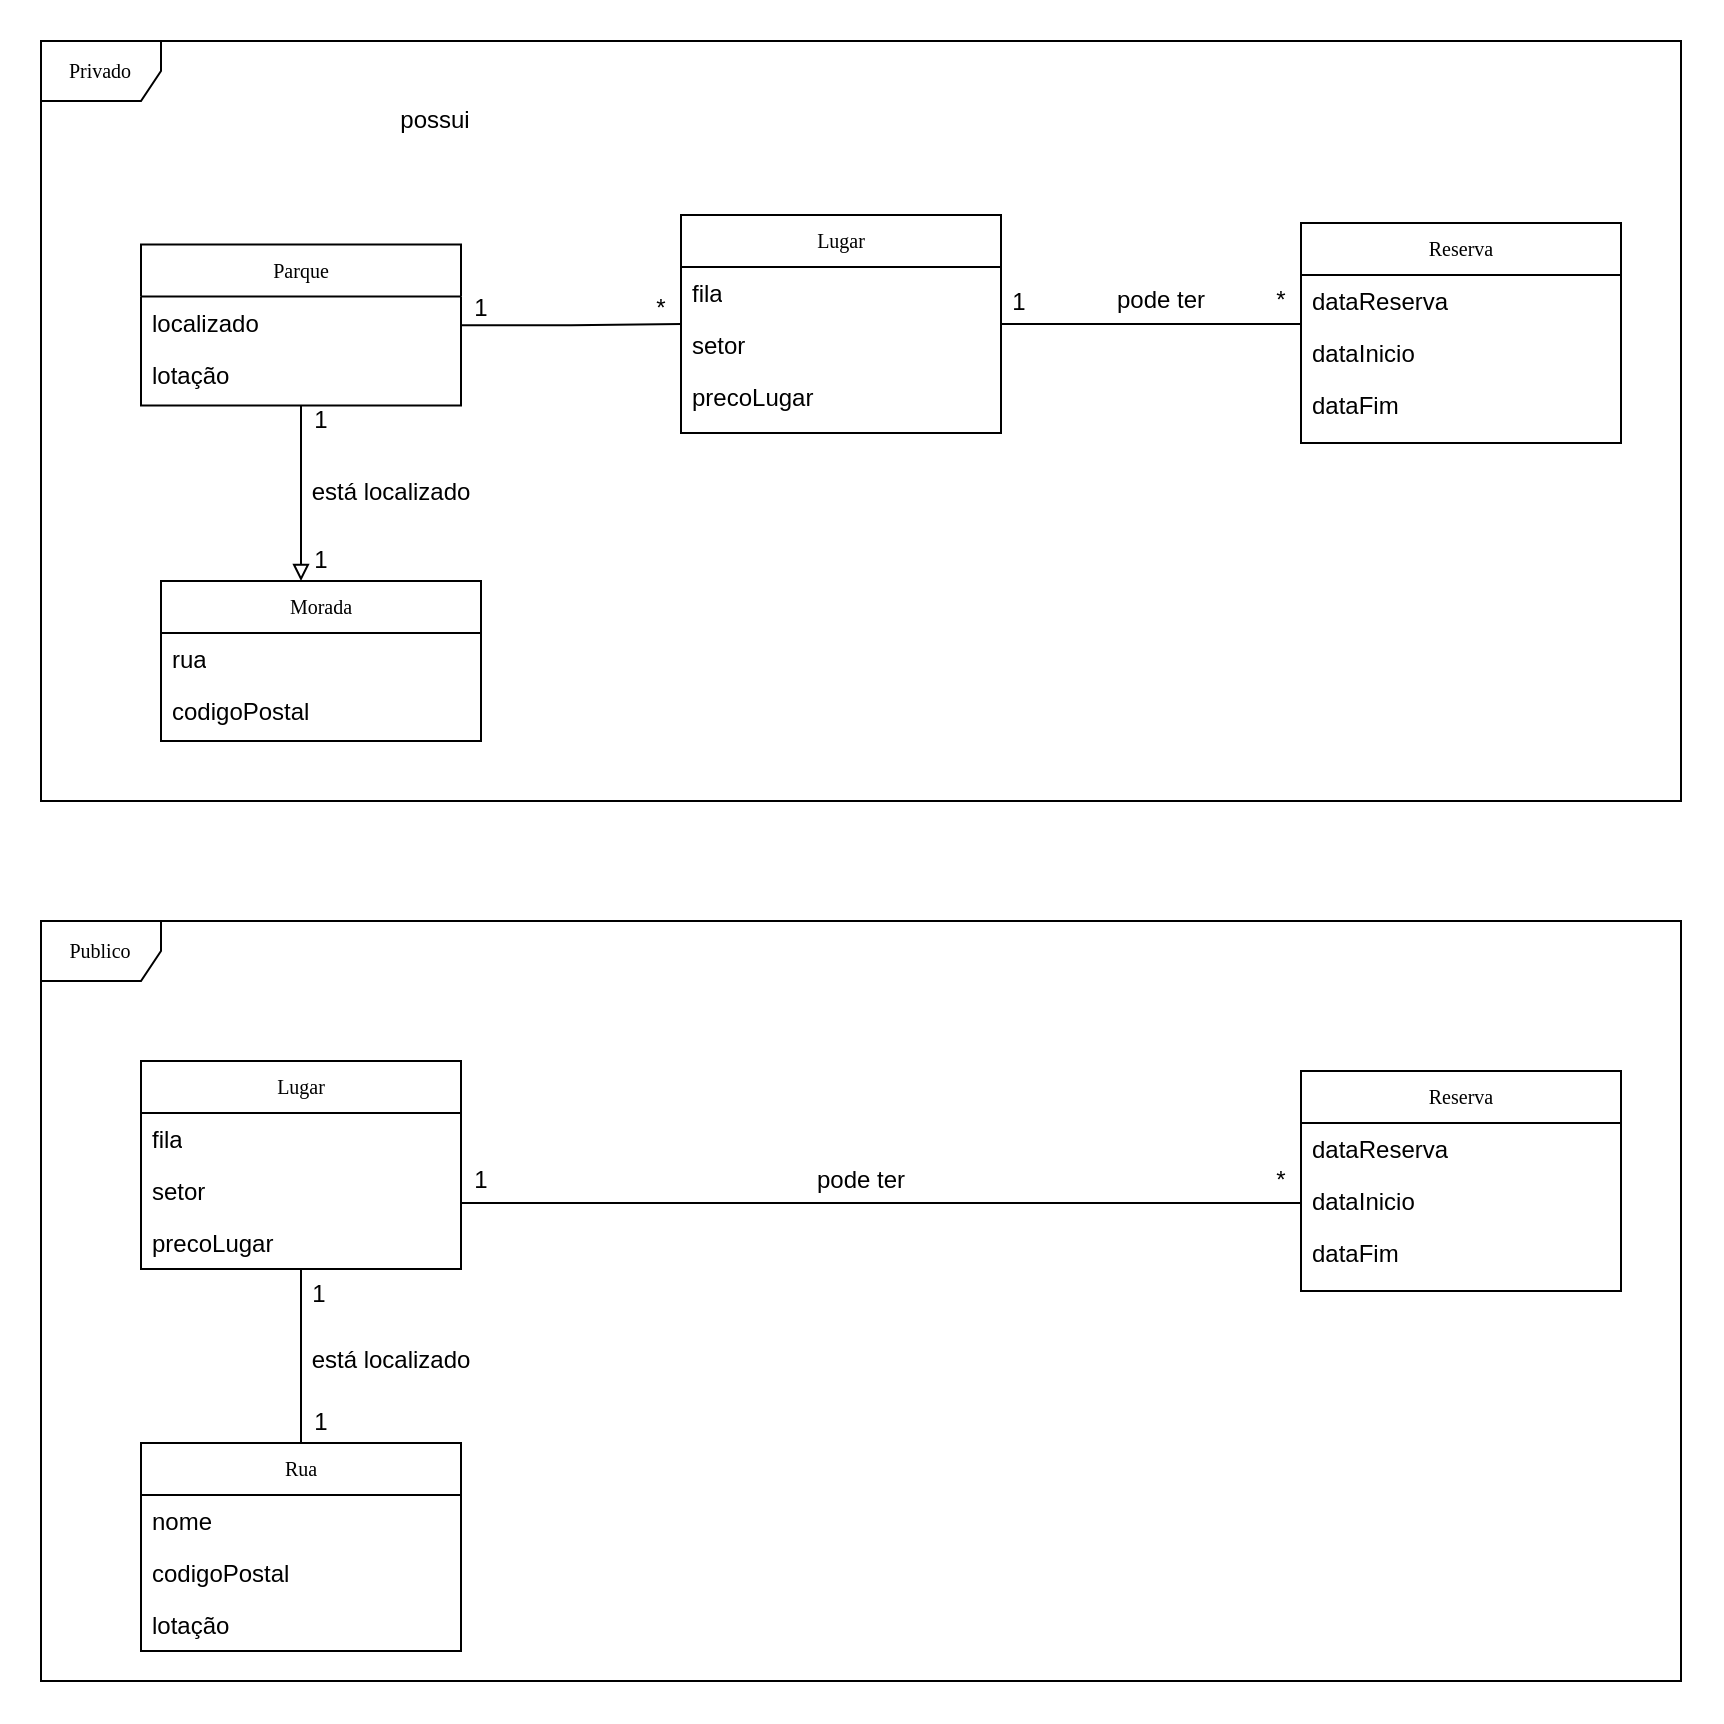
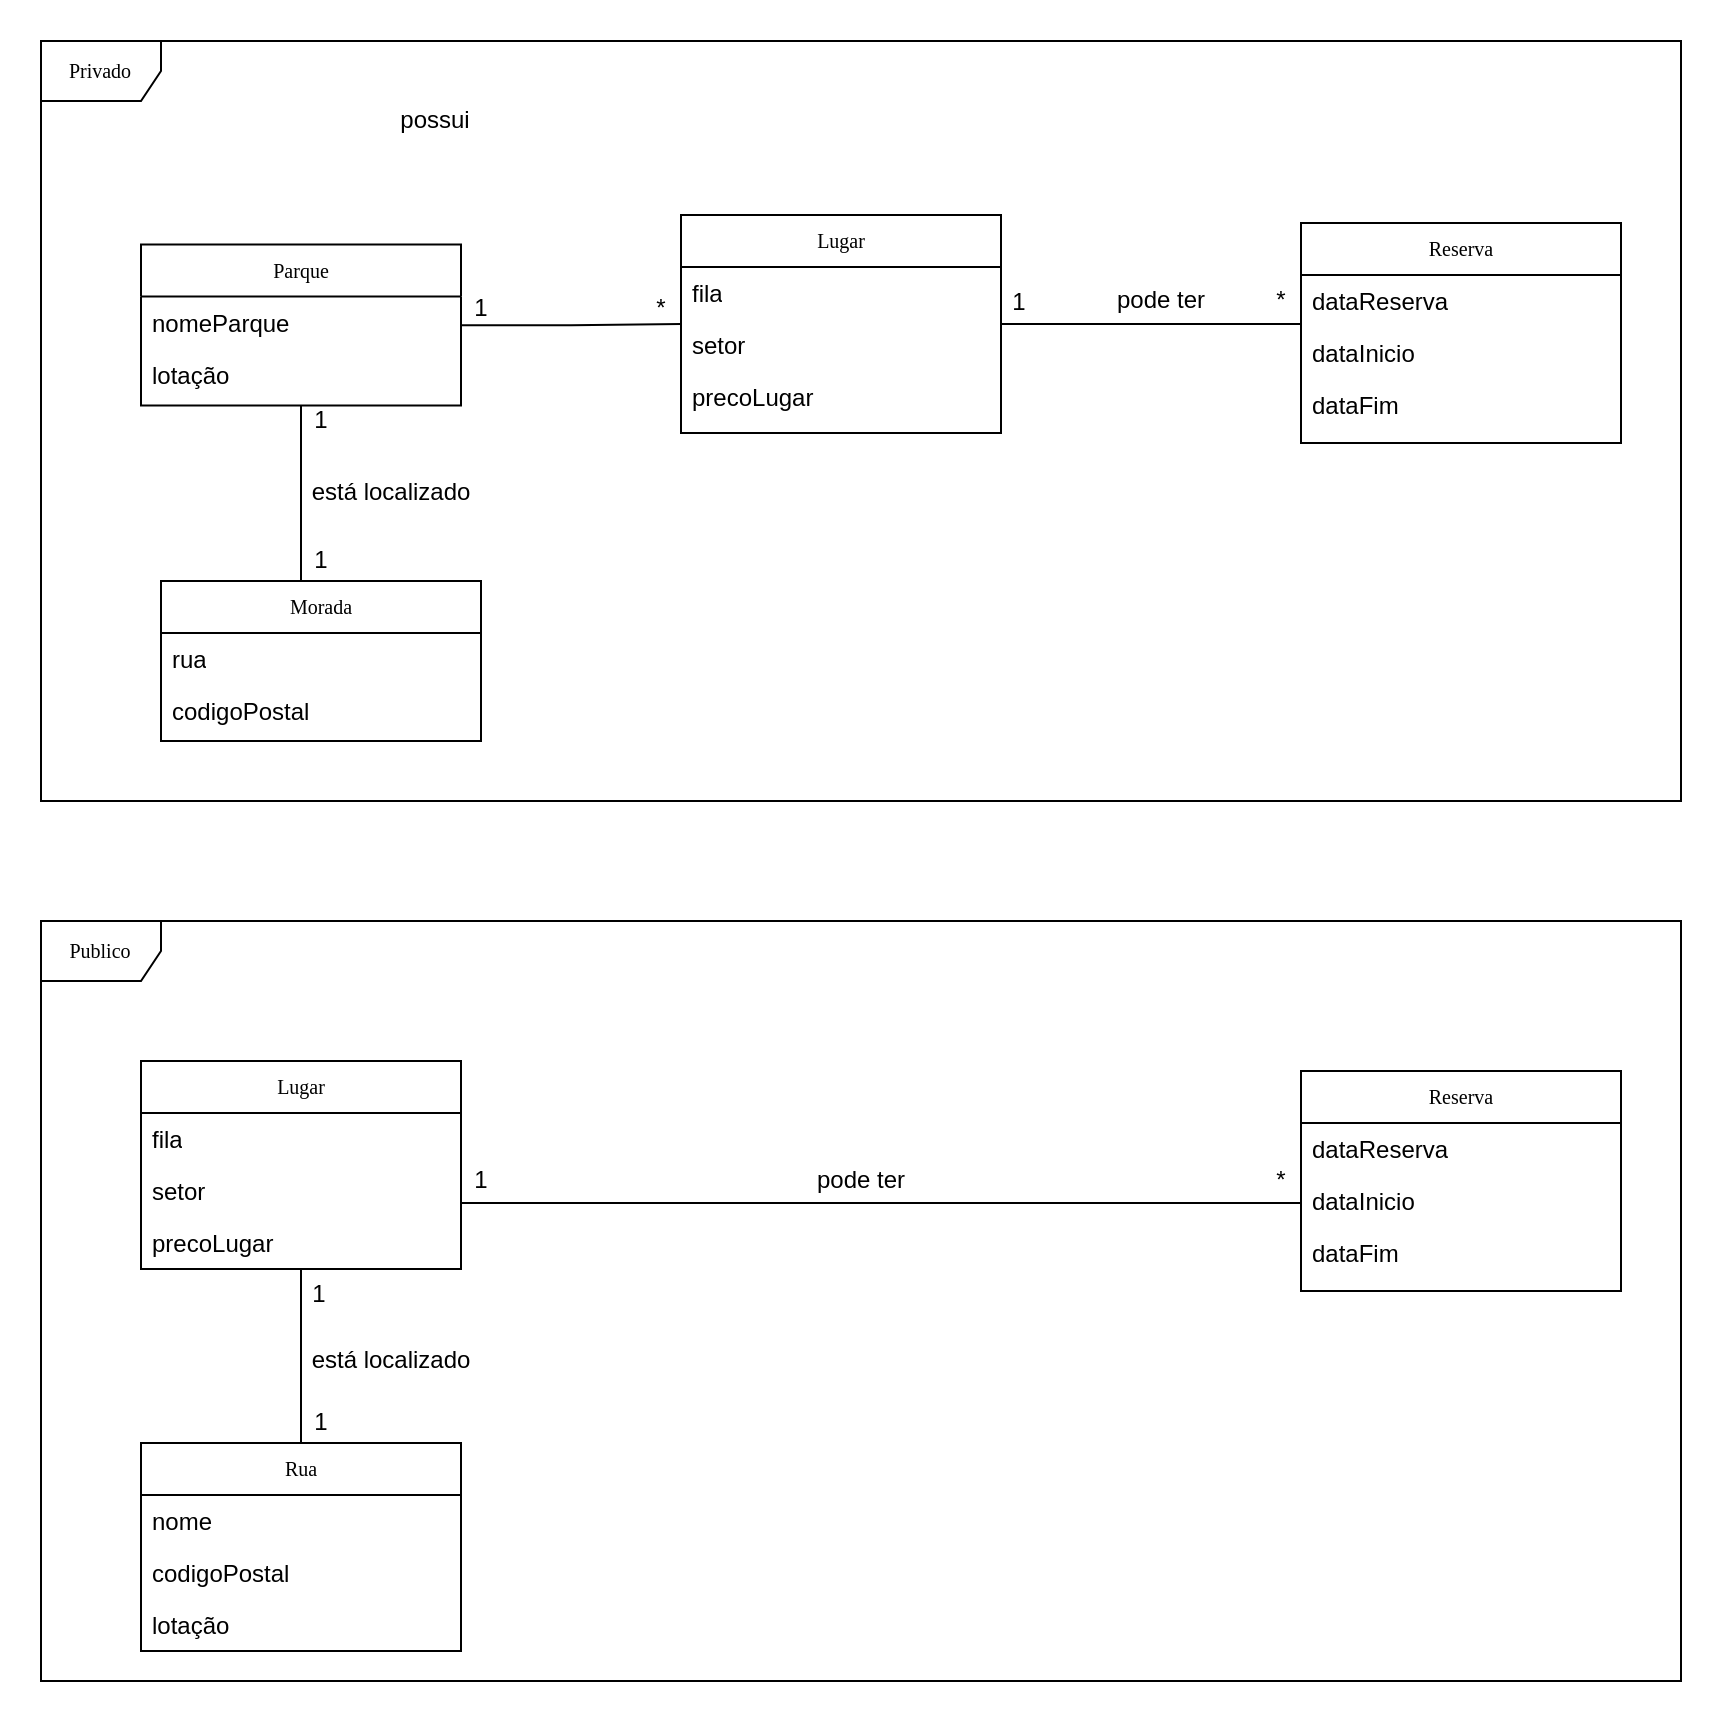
(211, 325) -> (220, 325)
(301, 563) -> (301, 570)
